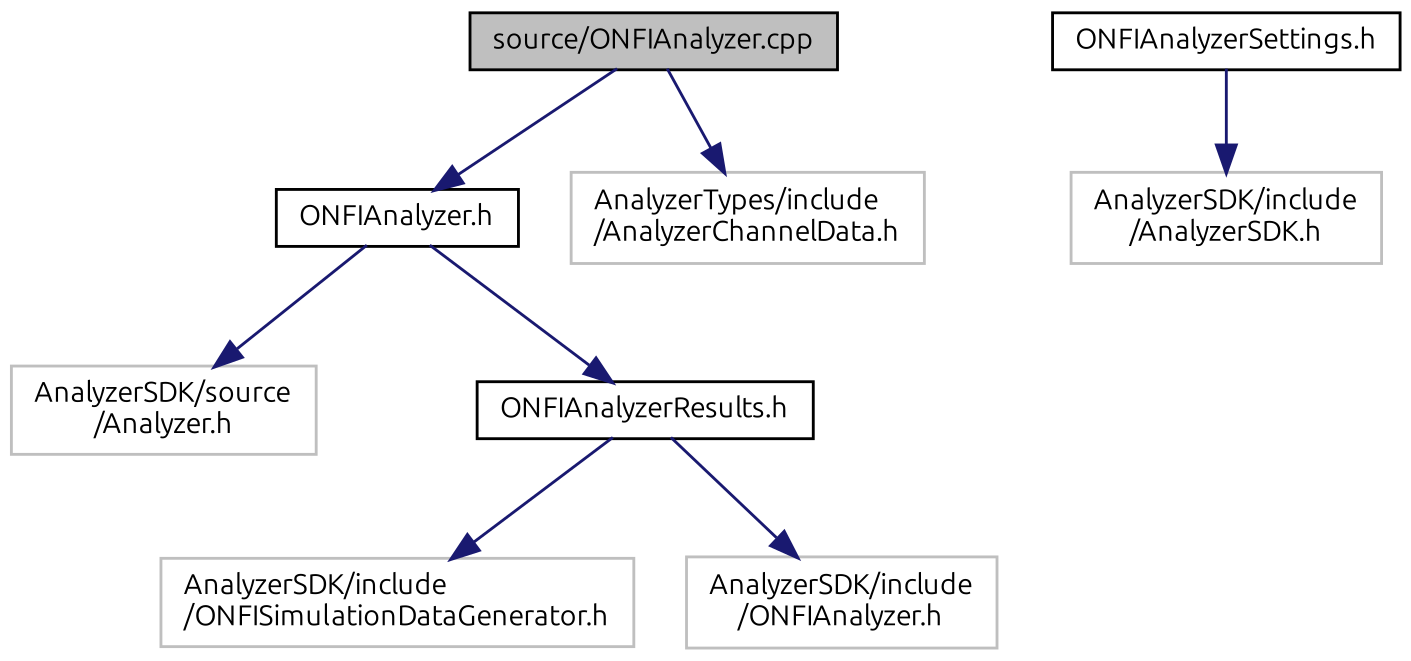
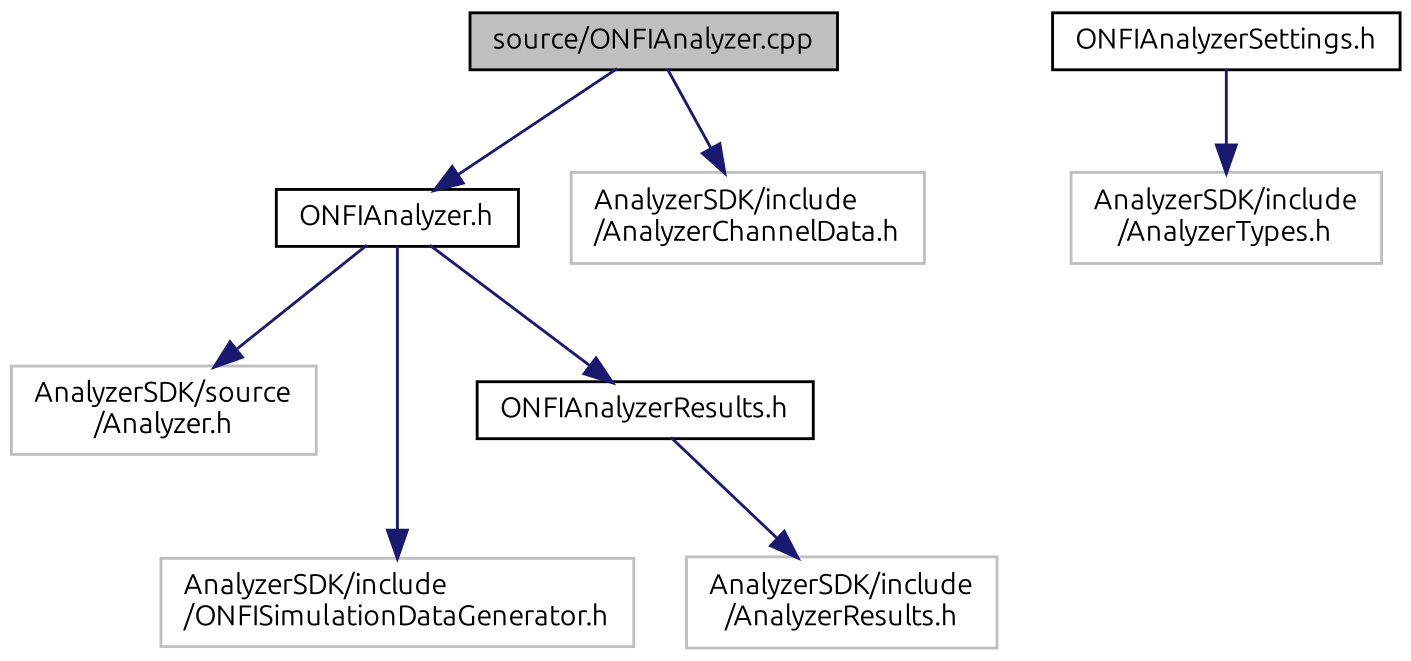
(748, 218) -> (748, 218)
(1226, 218) -> (1226, 218)
(543, 490) -> (397, 388)
(842, 602) -> (842, 602)
